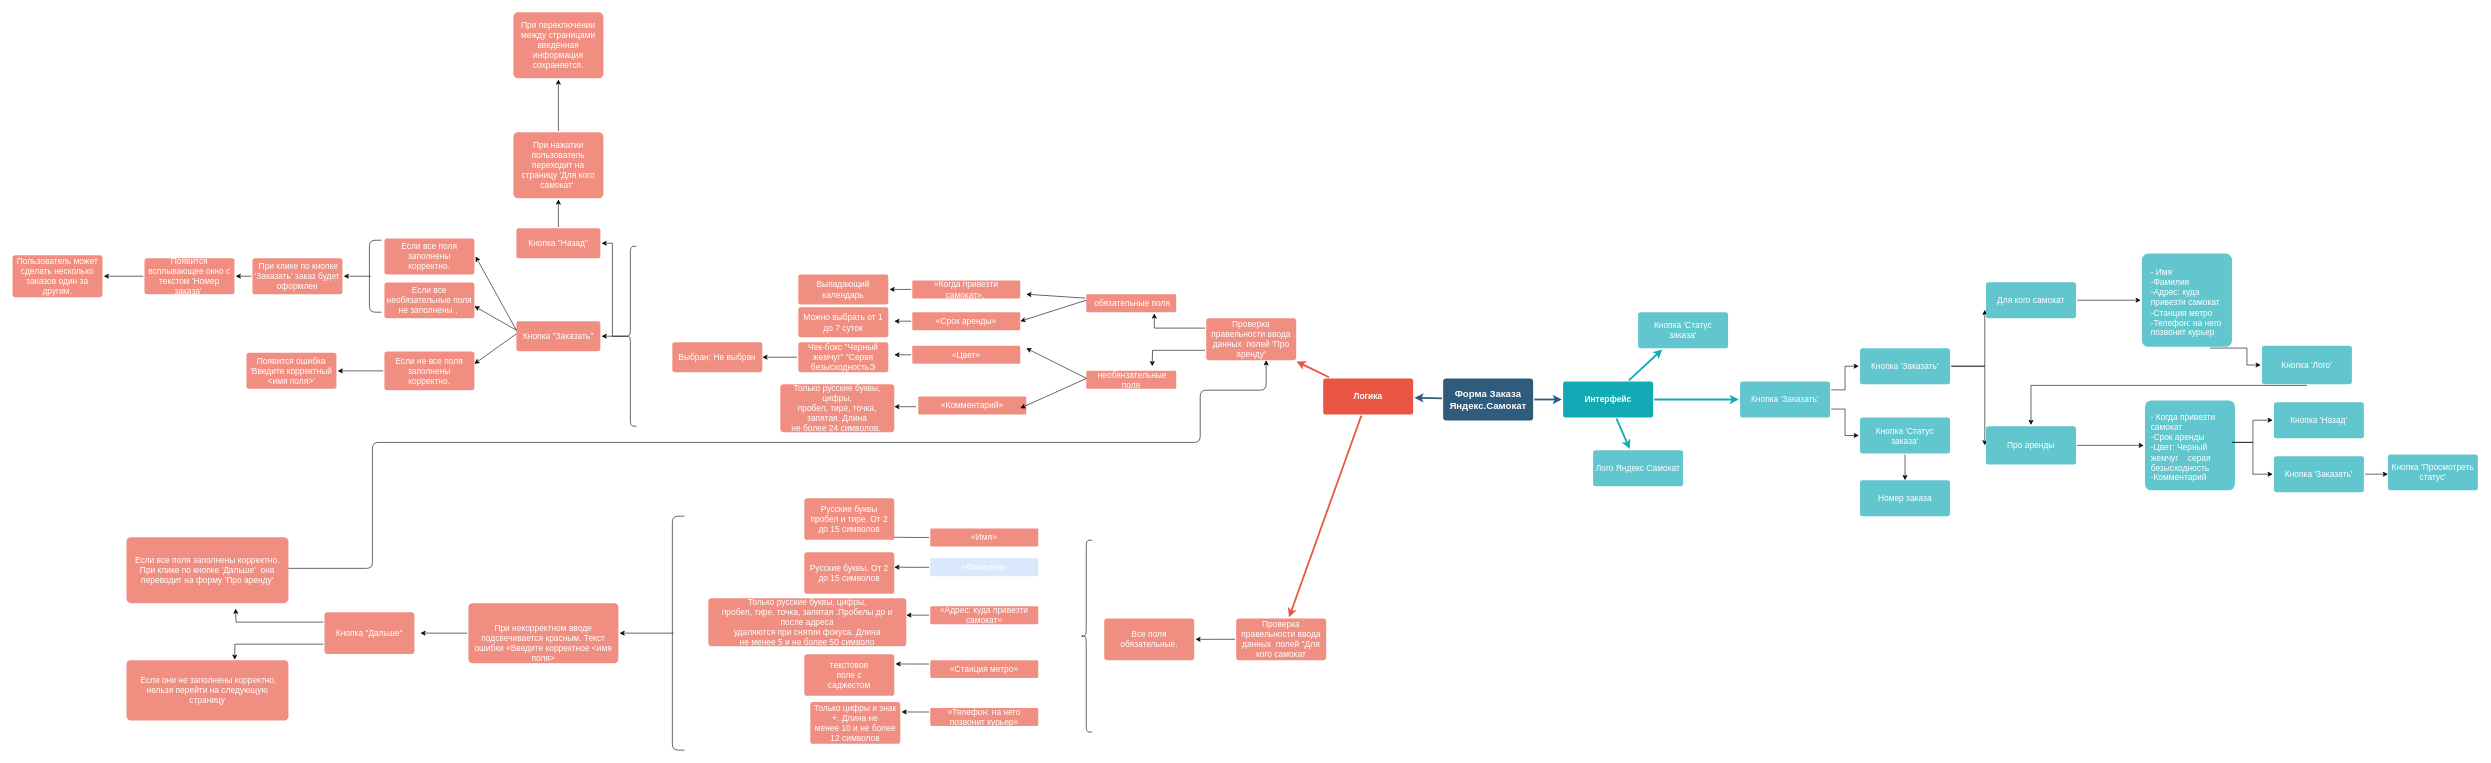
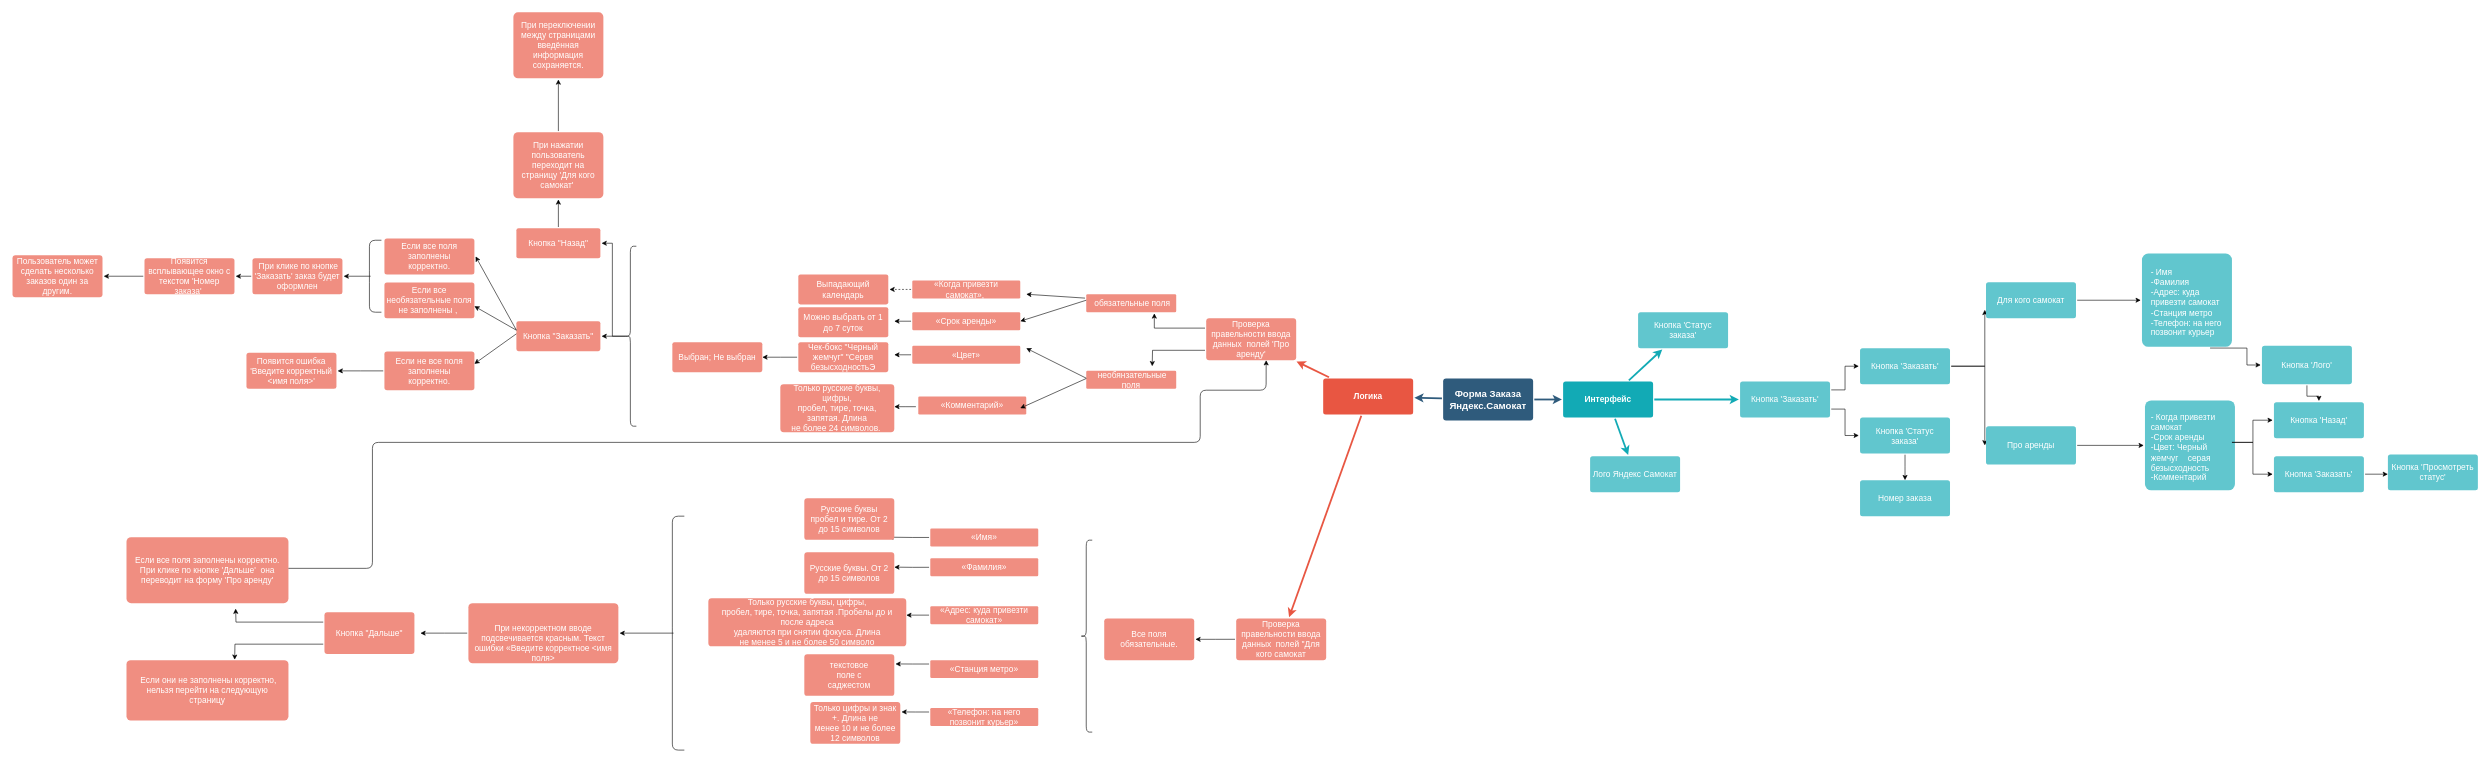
(902, 290) -> (902, 290)
(2169, 386) -> (2317, 396)
(1638, 468) -> (1635, 474)
(984, 567) -> (984, 567)
